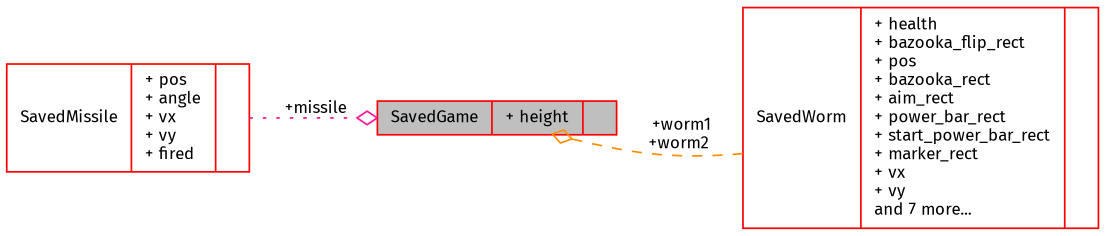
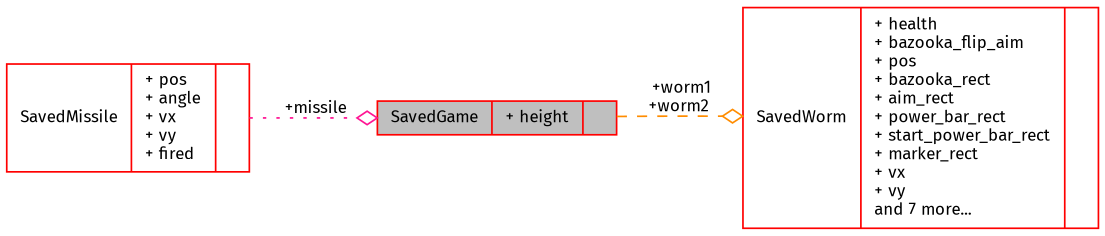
(950, 43) -> (949, 43)
(657, 154) -> (670, 116)
